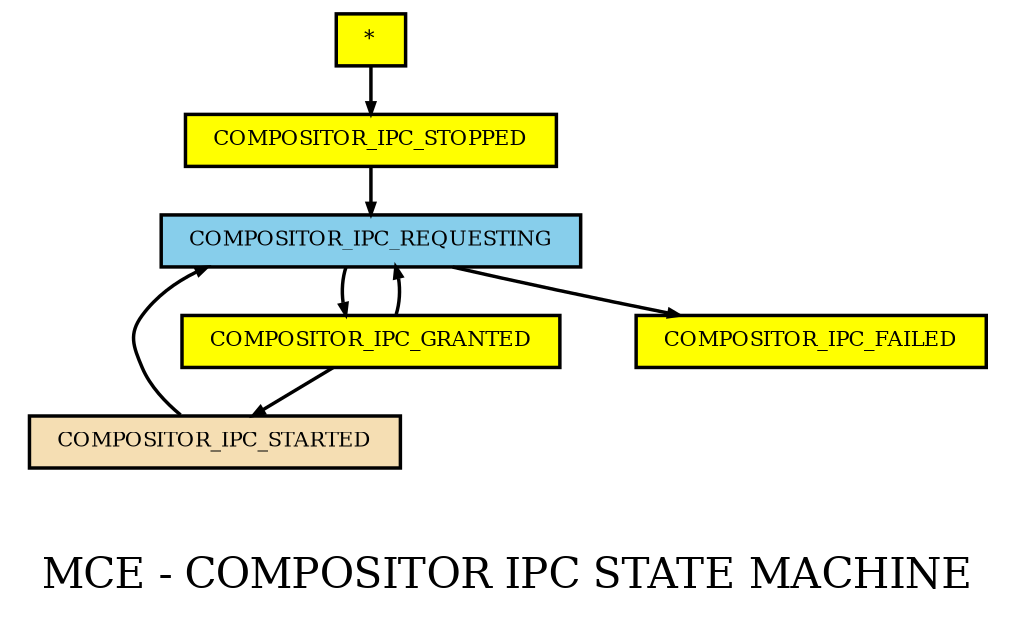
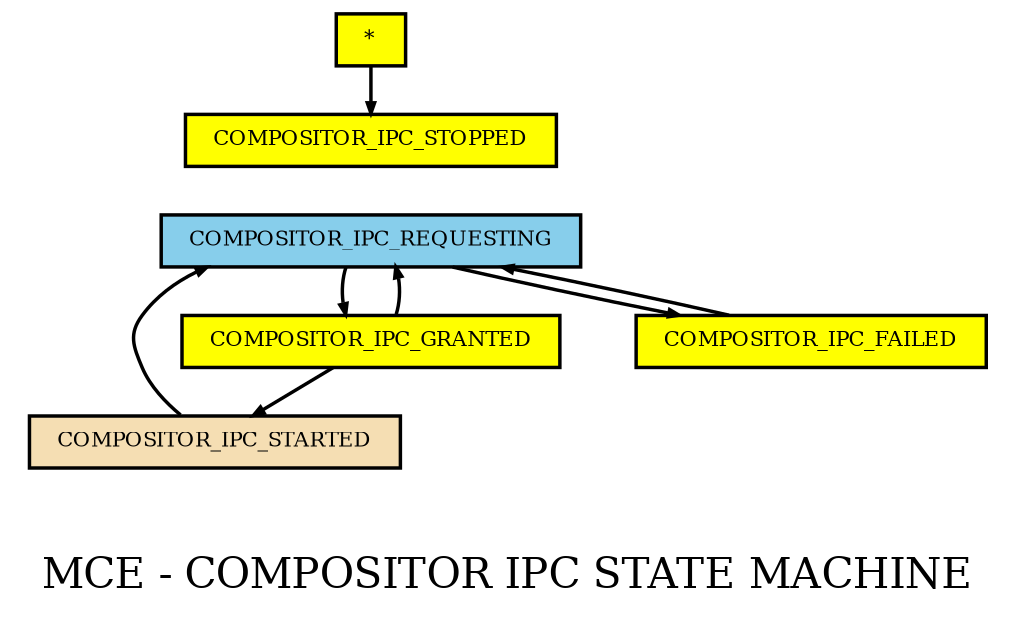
(371, 184) -> (621, 292)
